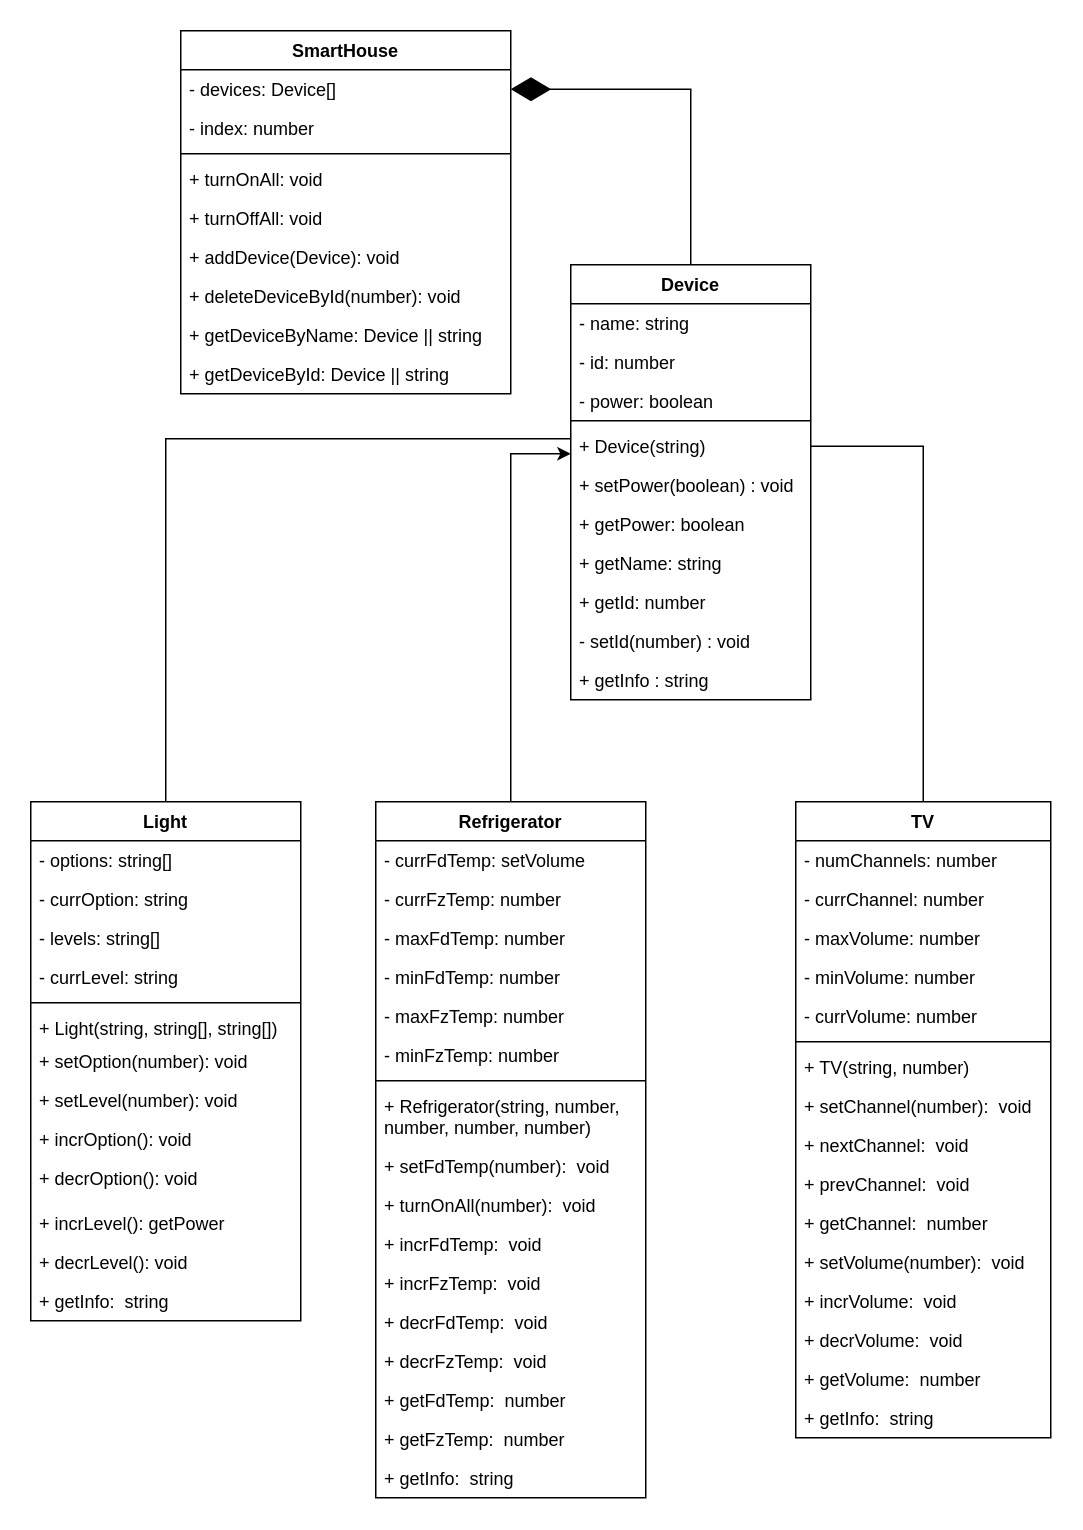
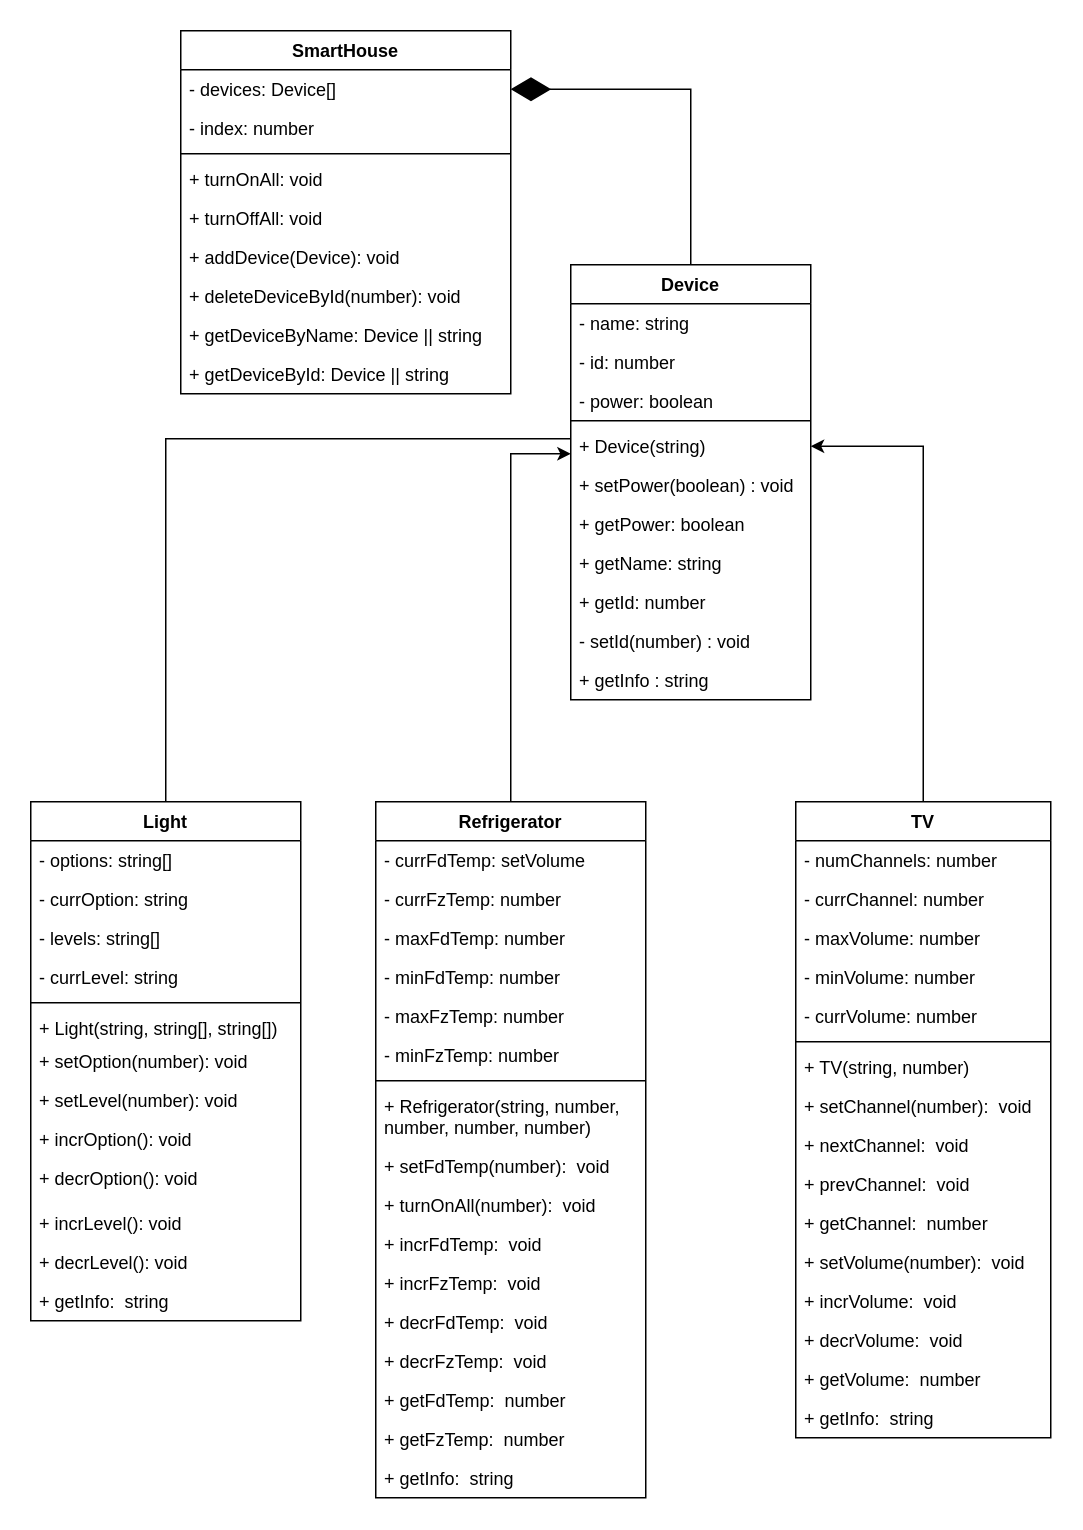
(818, 446) -> (822, 446)
(143, 1224) -> (121, 1224)
